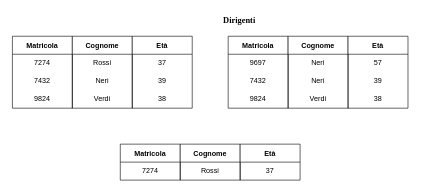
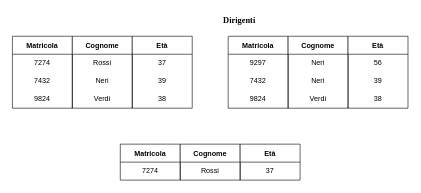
(258, 62) -> (258, 62)
(378, 62) -> (378, 62)
